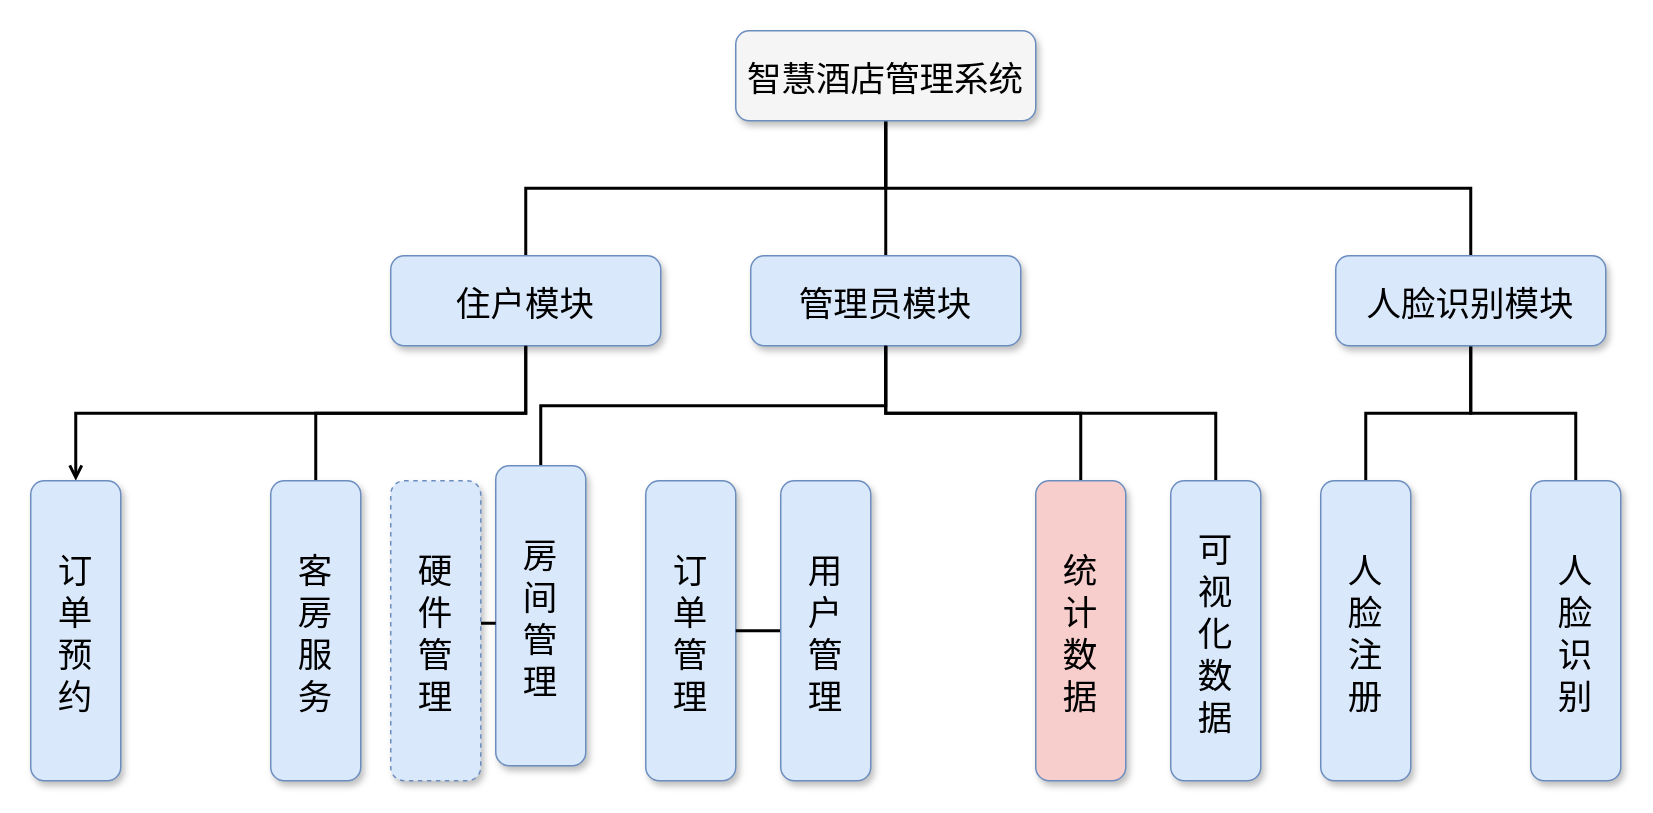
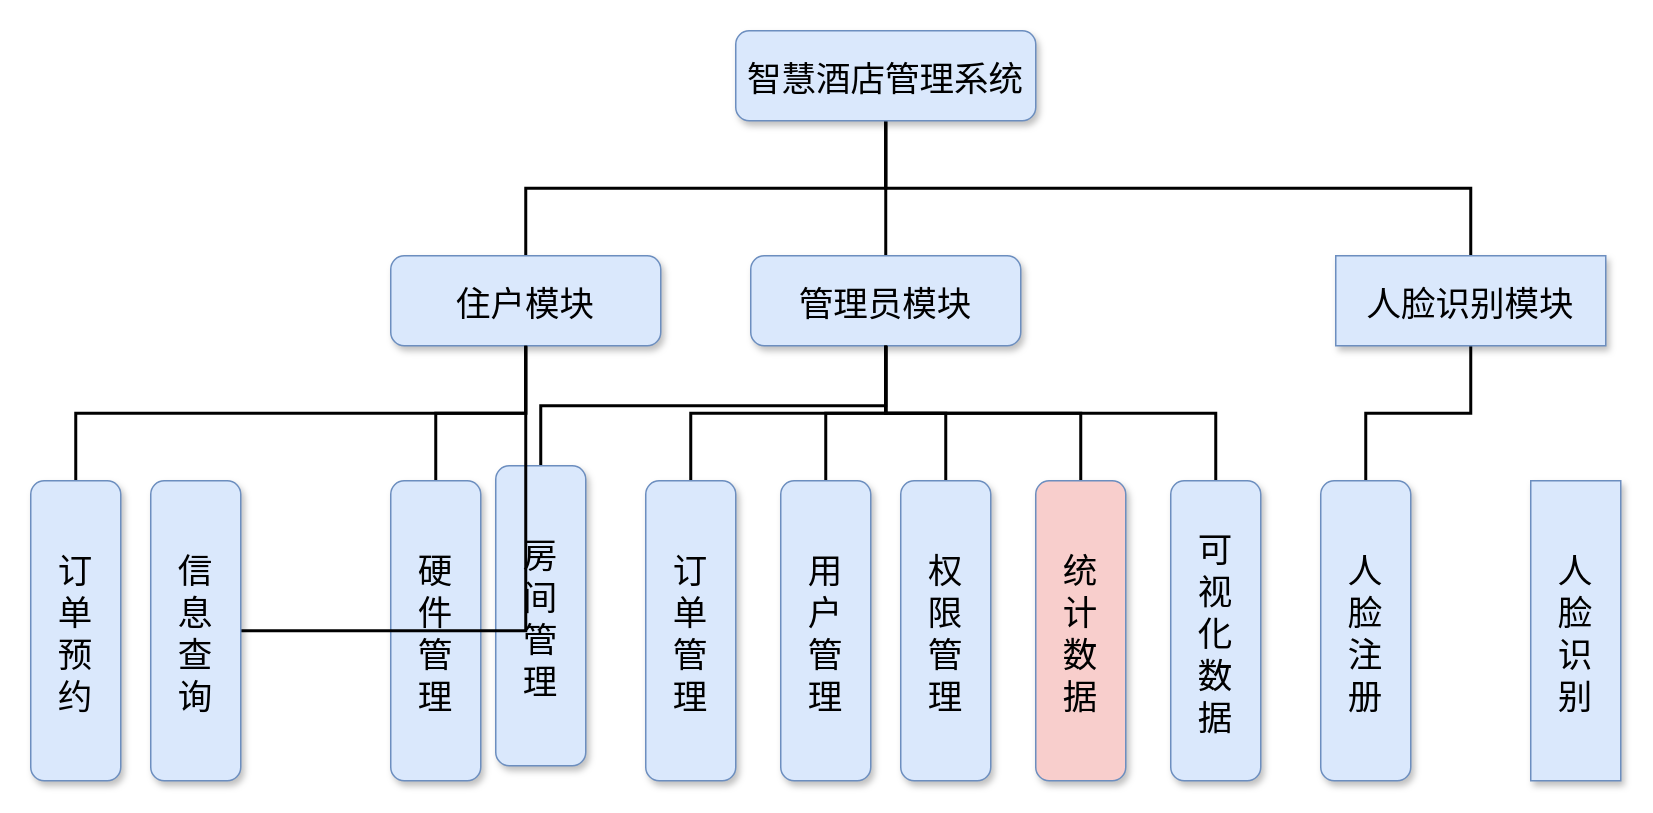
(886, 76) -> (886, 76)
(1471, 301) -> (1471, 301)
none -> (723, 413)
(1558, 413) -> none
(316, 449) -> none
none -> (946, 449)
(76, 470) -> (76, 474)
(488, 623) -> (436, 449)
none -> (196, 631)
(316, 631) -> none
(436, 631) -> (436, 631)
none -> (492, 631)
(758, 631) -> (826, 449)
none -> (946, 631)
(1576, 631) -> (1576, 631)
